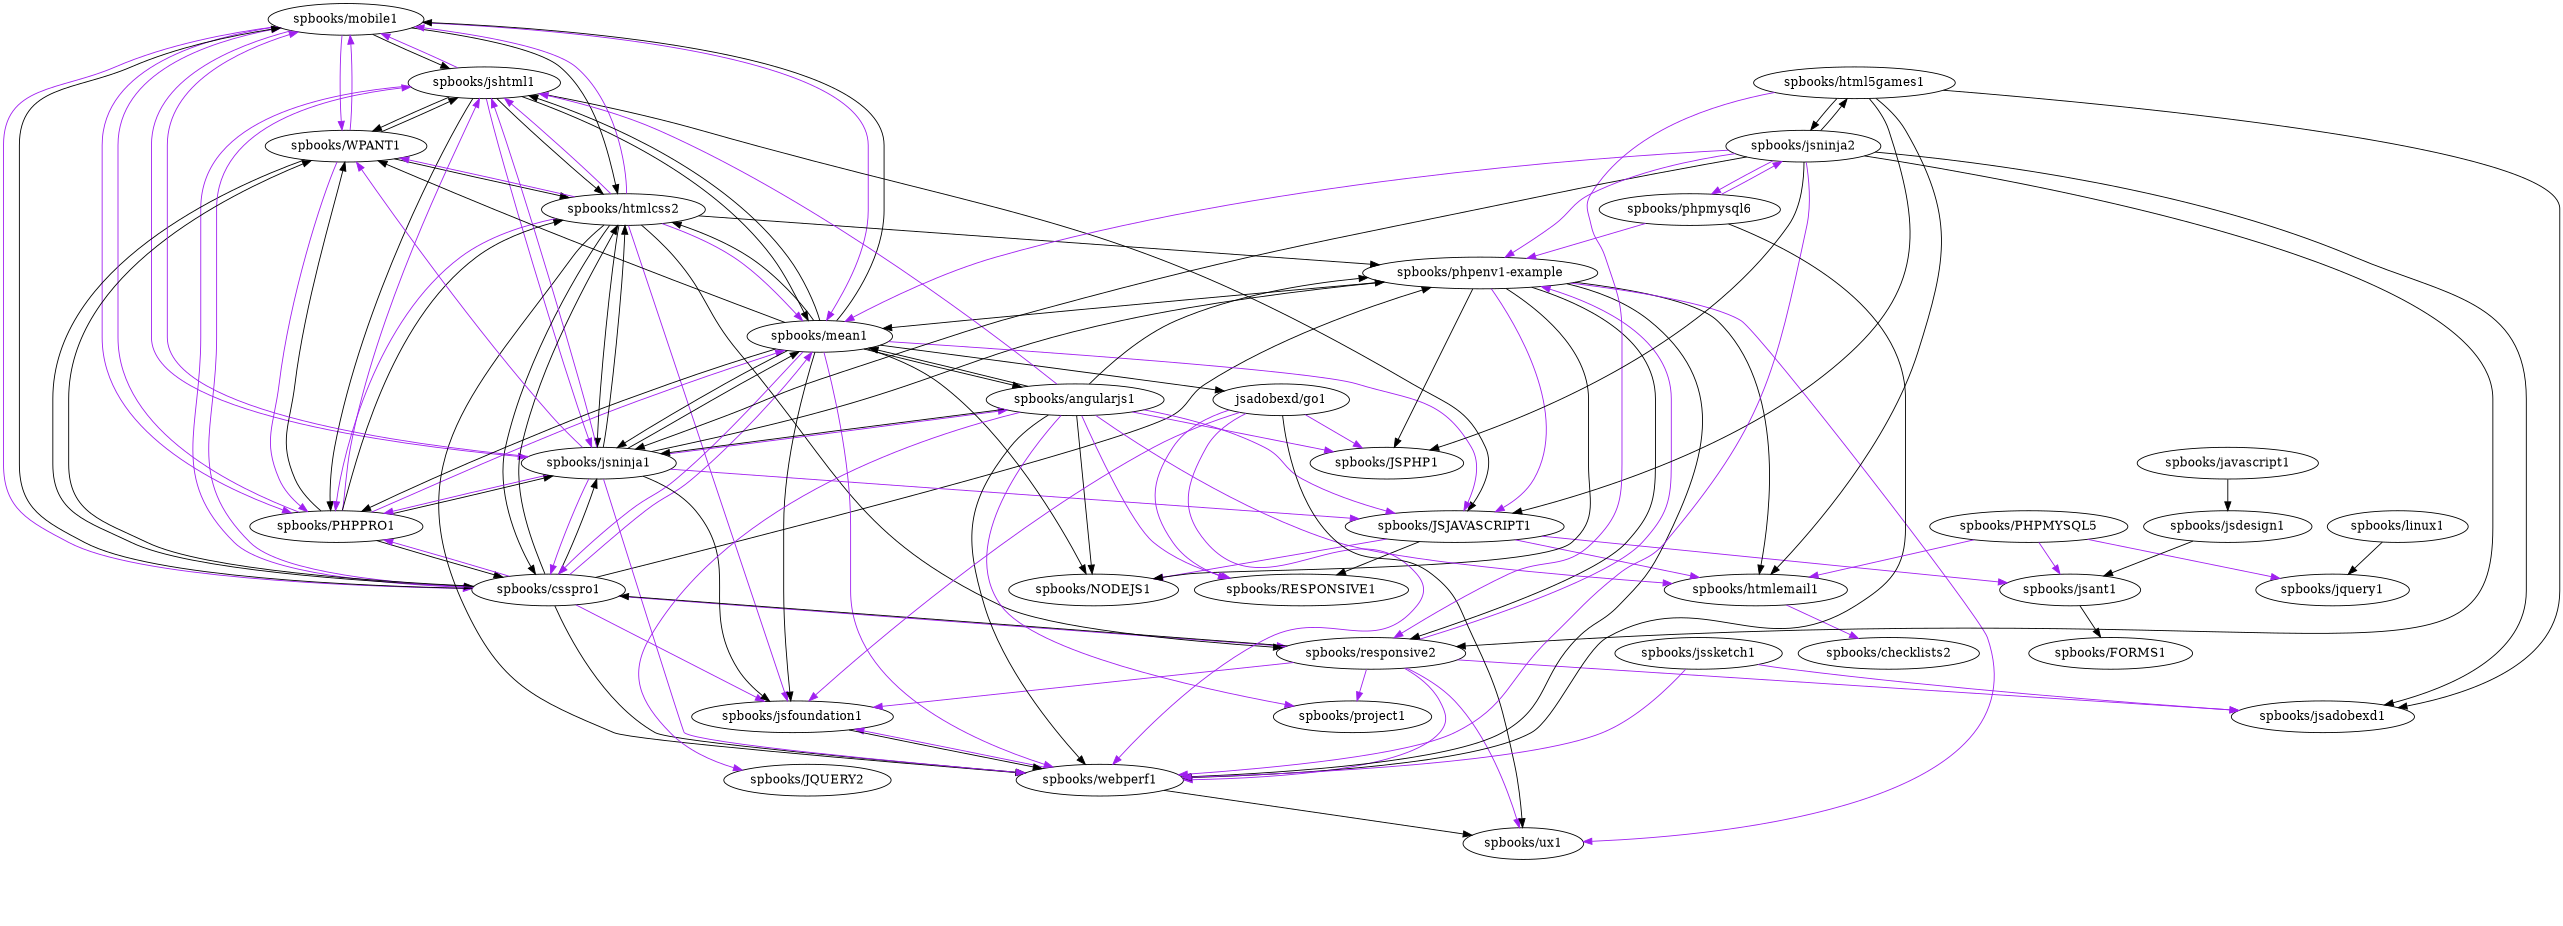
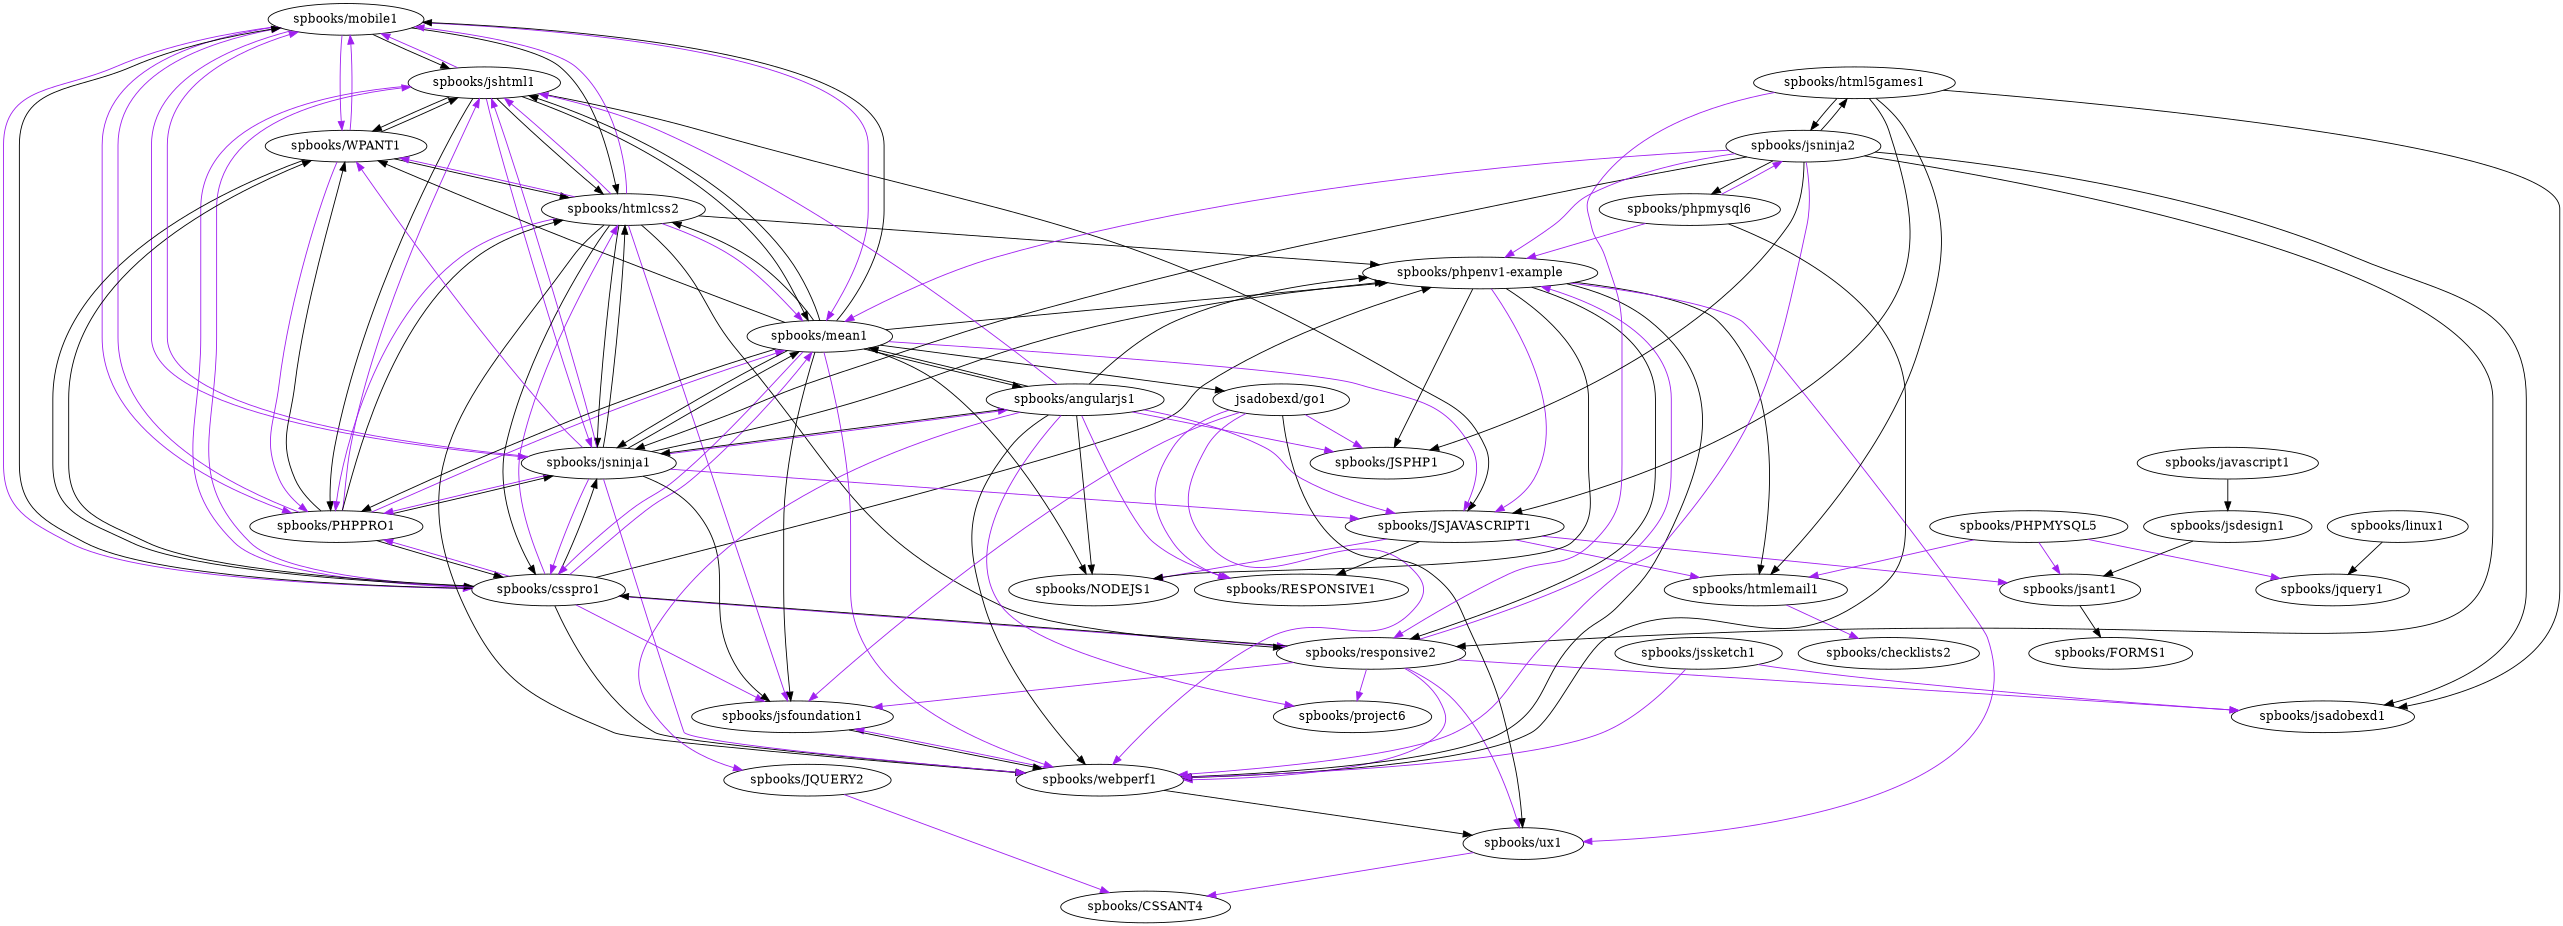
(1746, 175) -> (1746, 175)
(1138, 304) -> (1132, 306)
(533, 407) -> (533, 407)
(1320, 536) -> none
(1353, 717) -> (1353, 717)
none -> (1146, 907)
